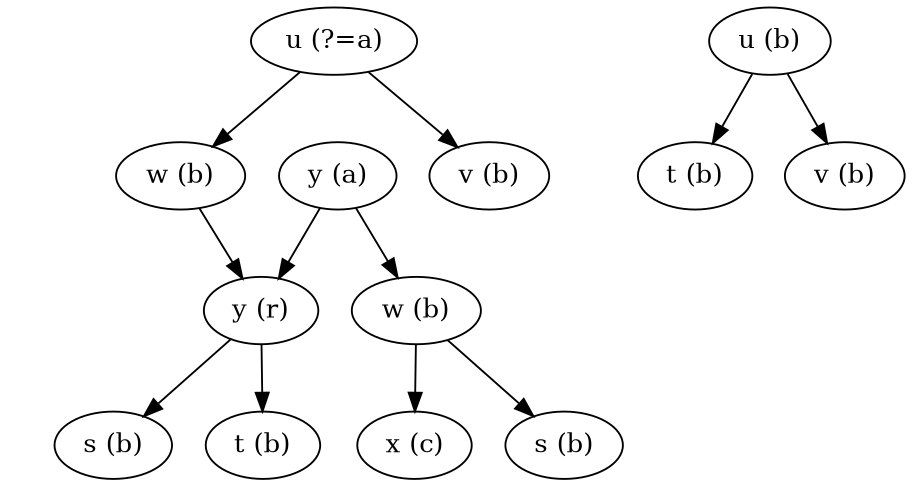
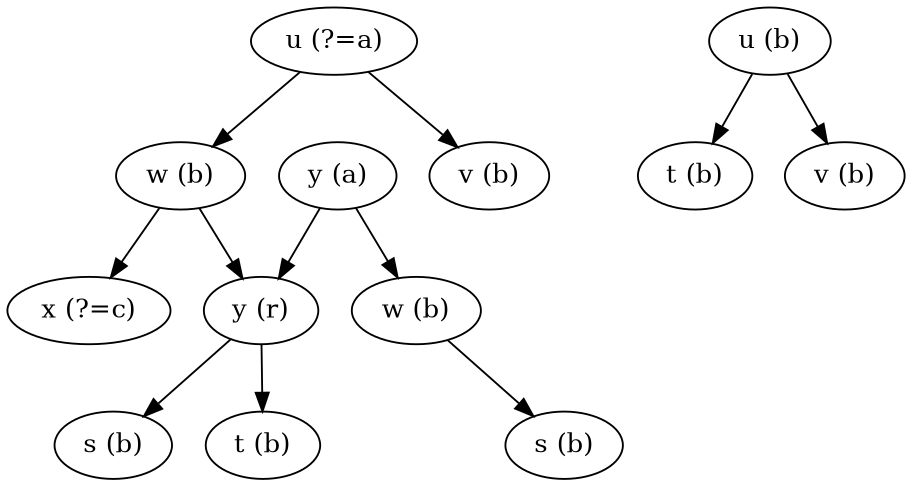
none -> (89, 311)
(414, 445) -> none
